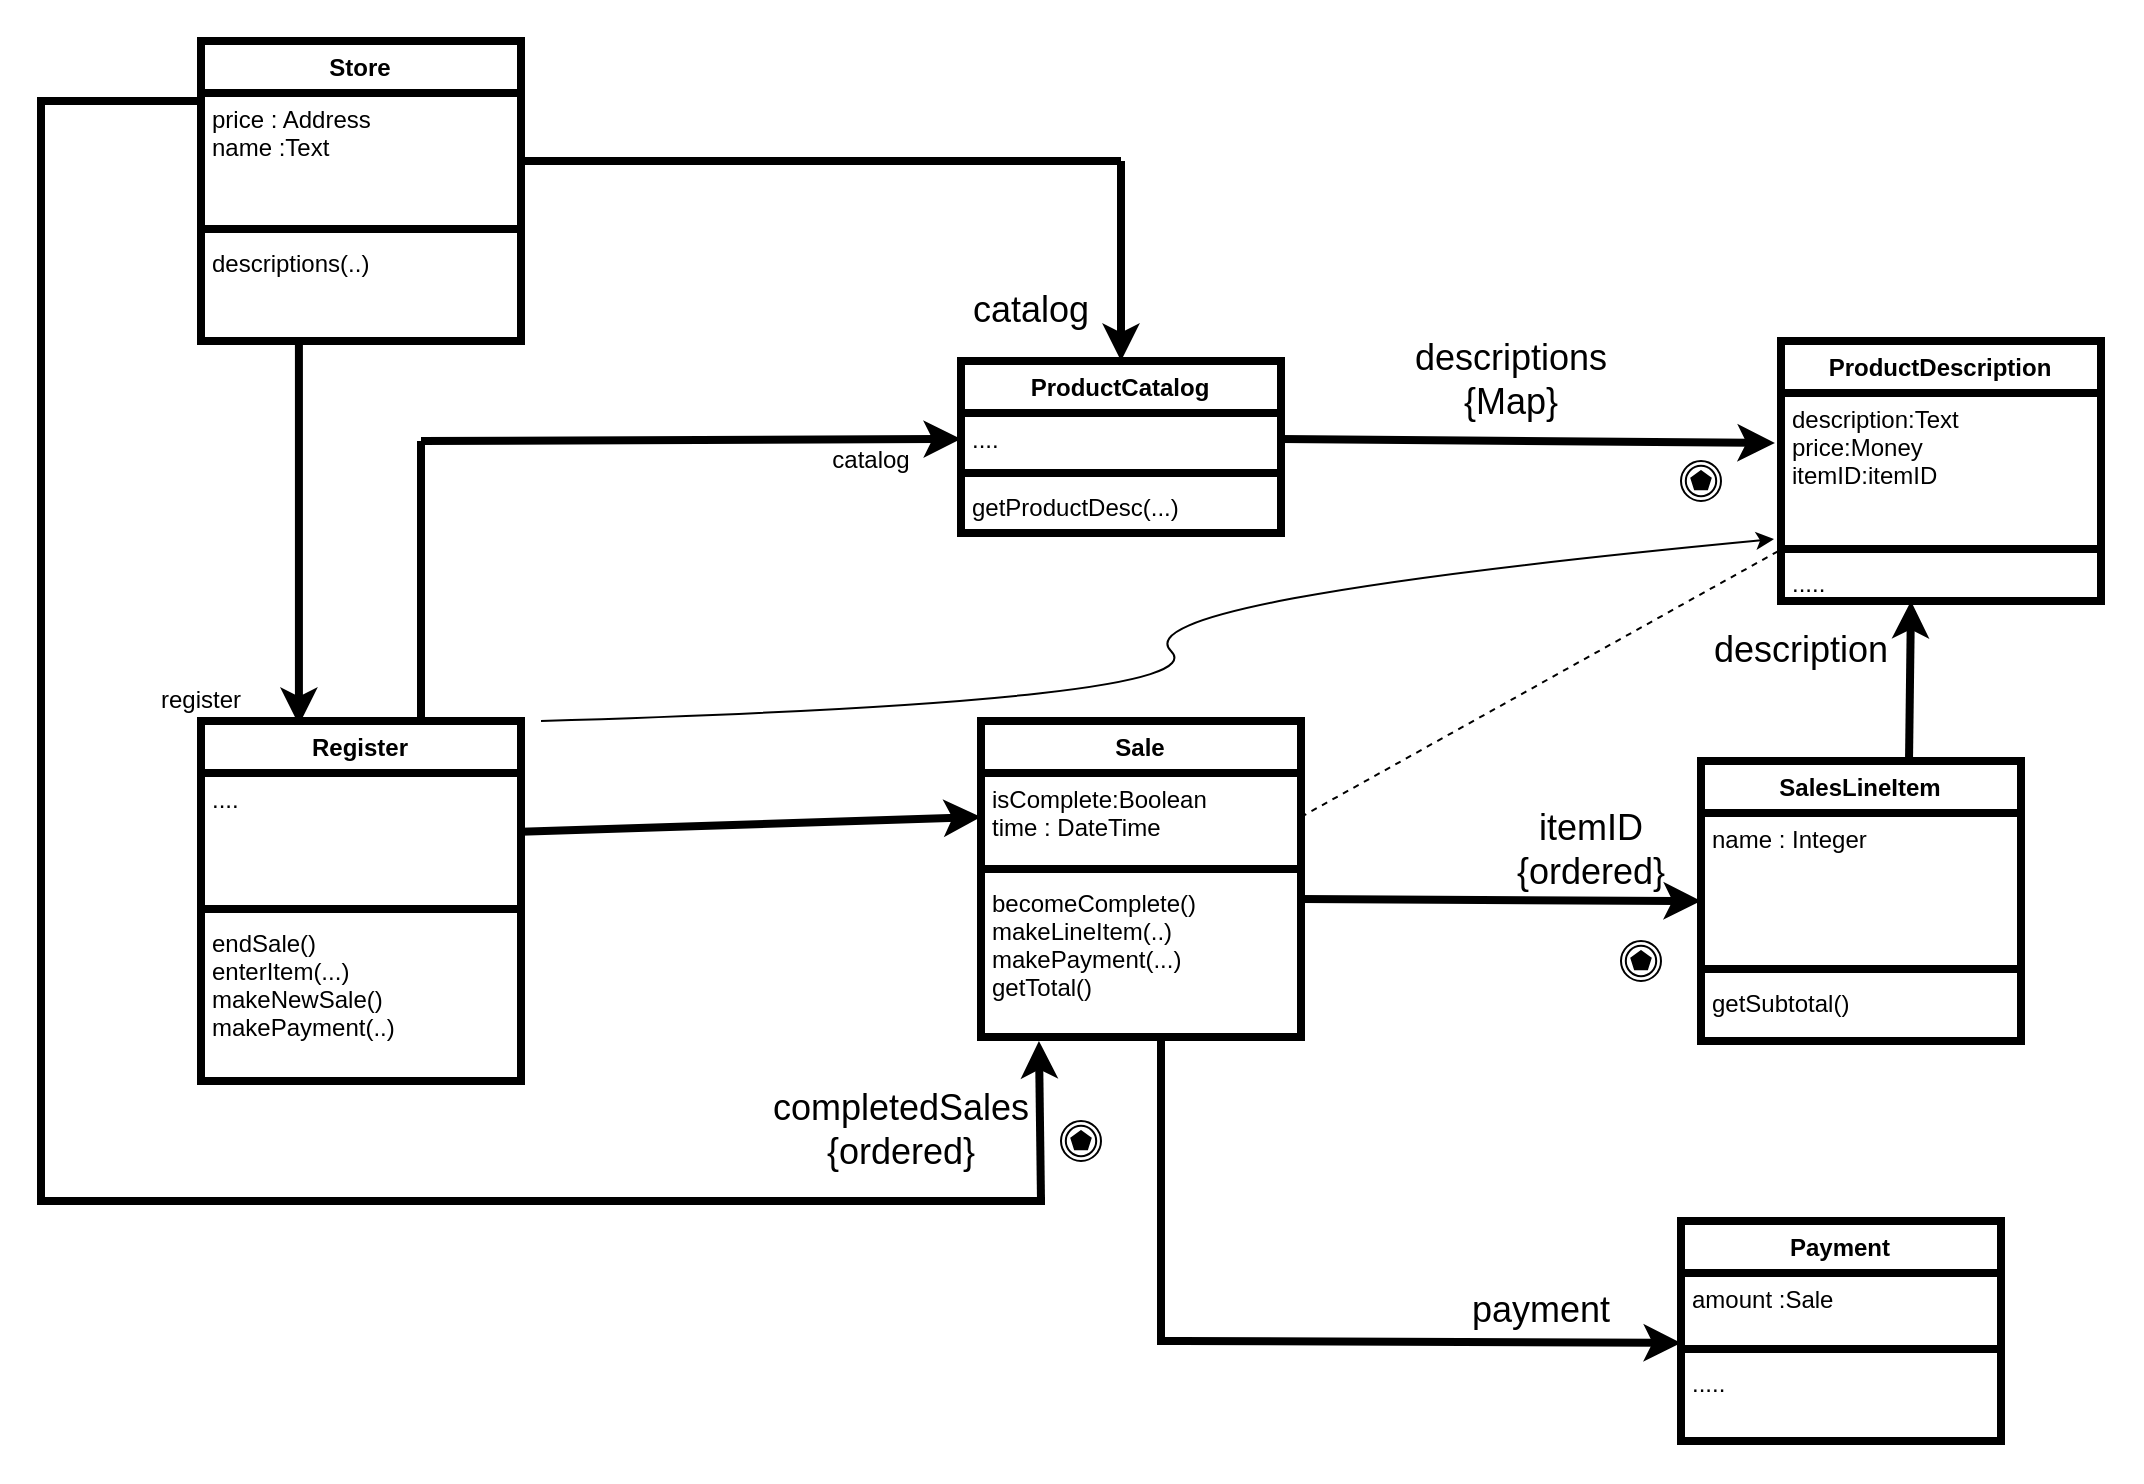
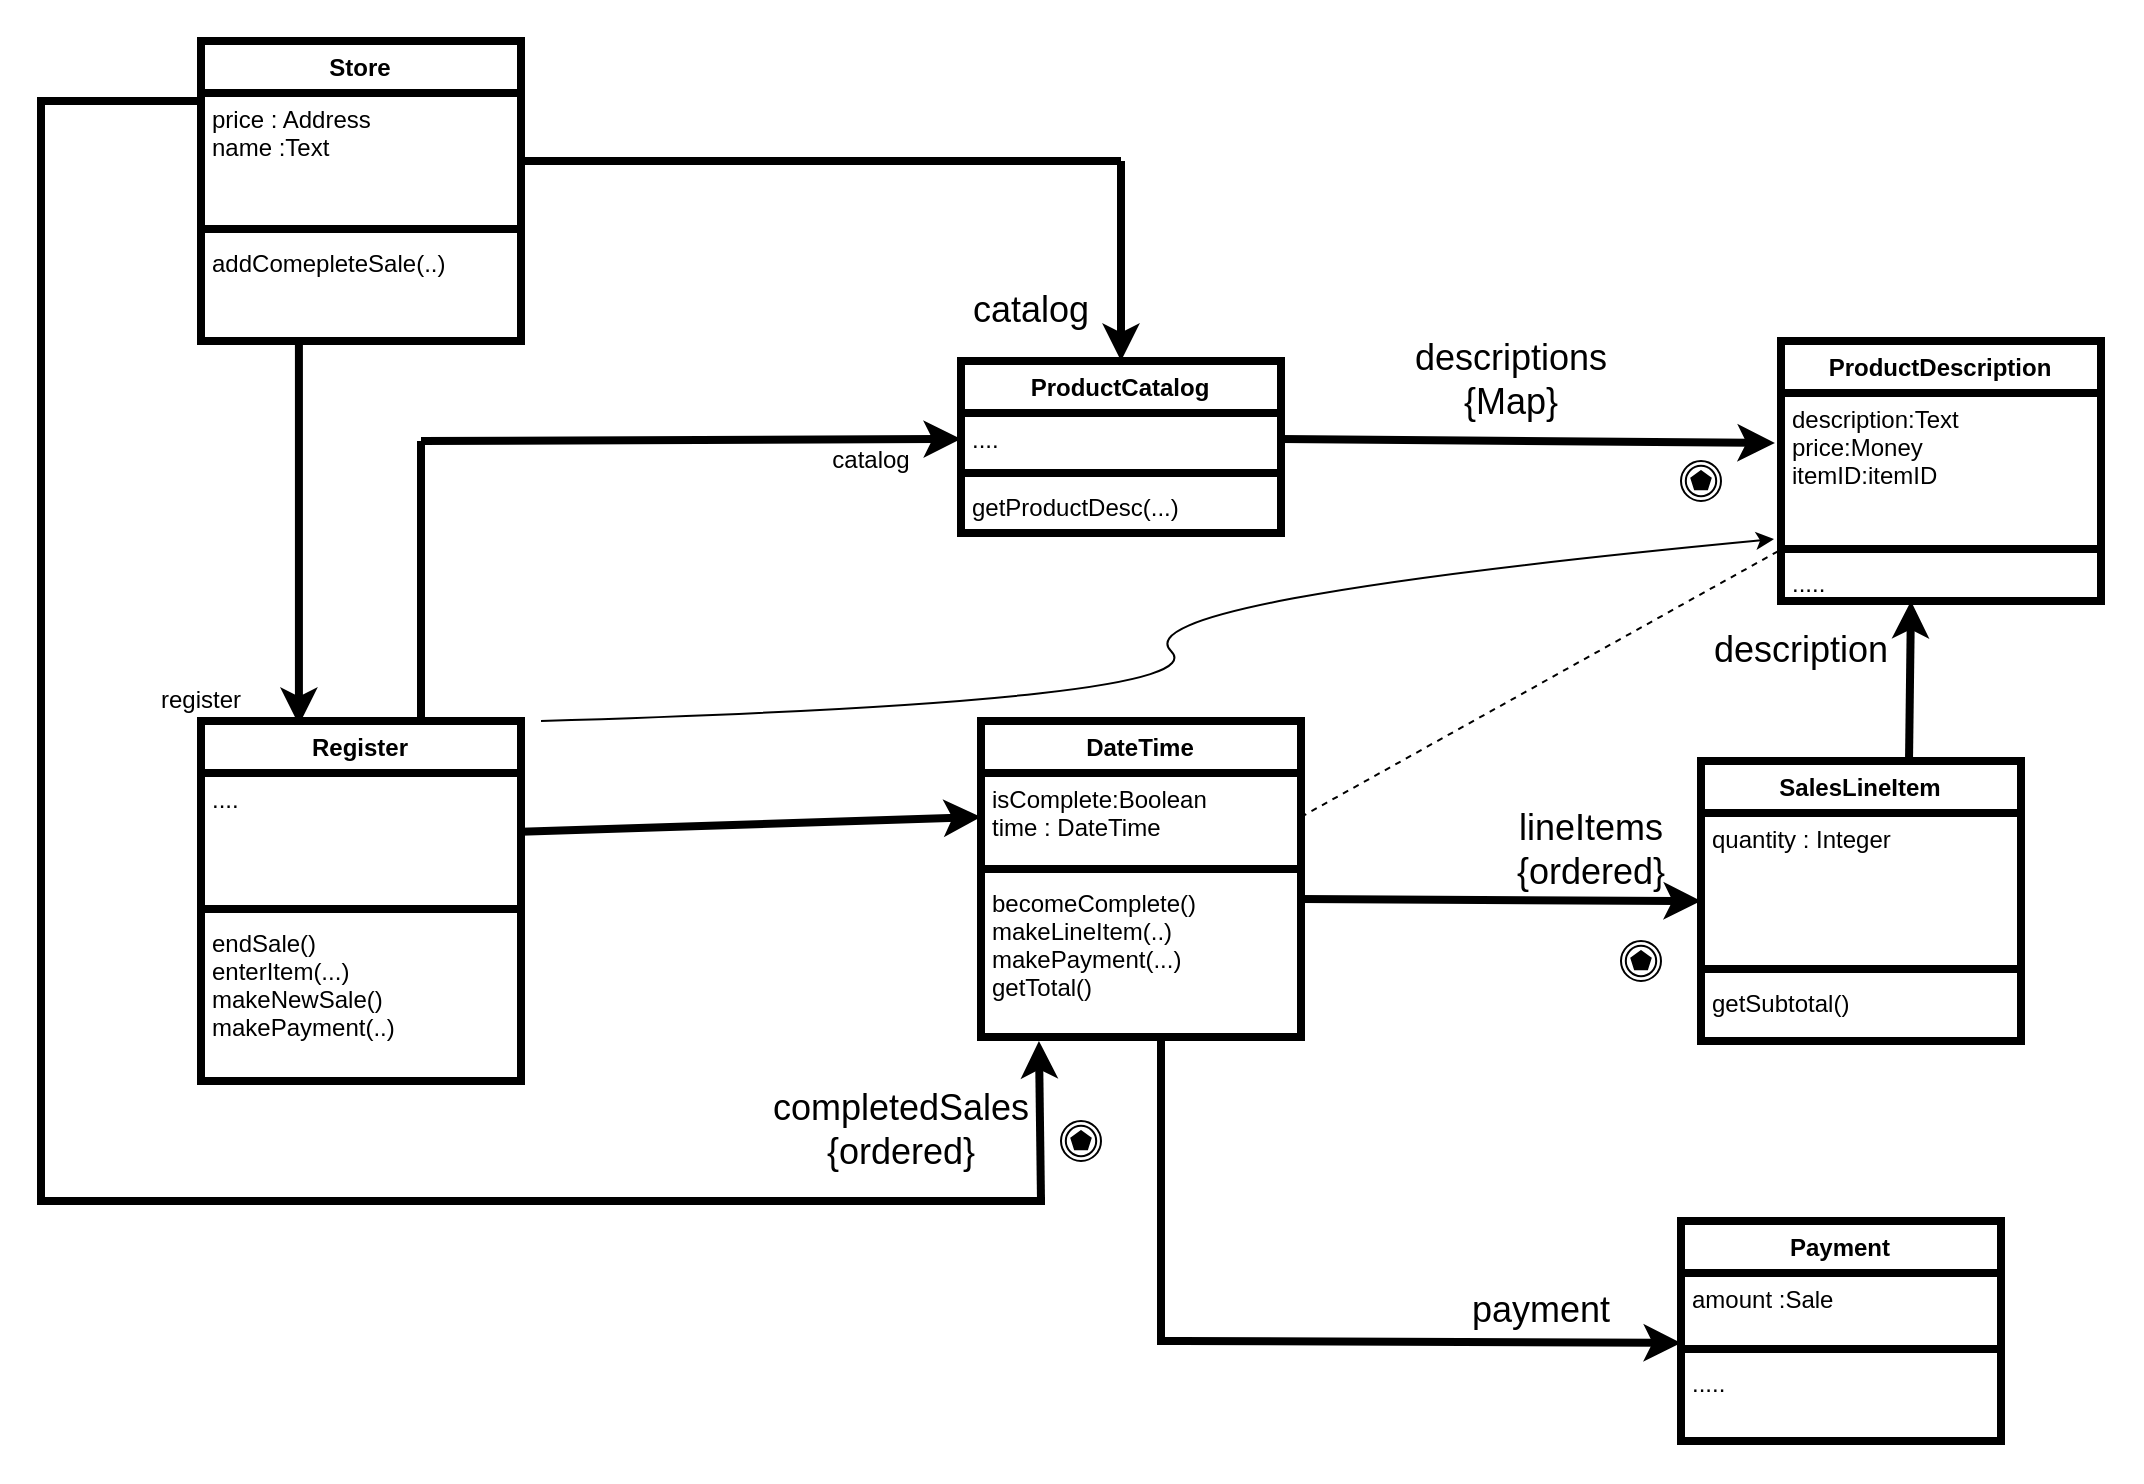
(307, 264) -> (334, 264)
(1140, 748) -> (1140, 748)
(1797, 840) -> (1820, 840)
(1592, 851) -> (1592, 851)
